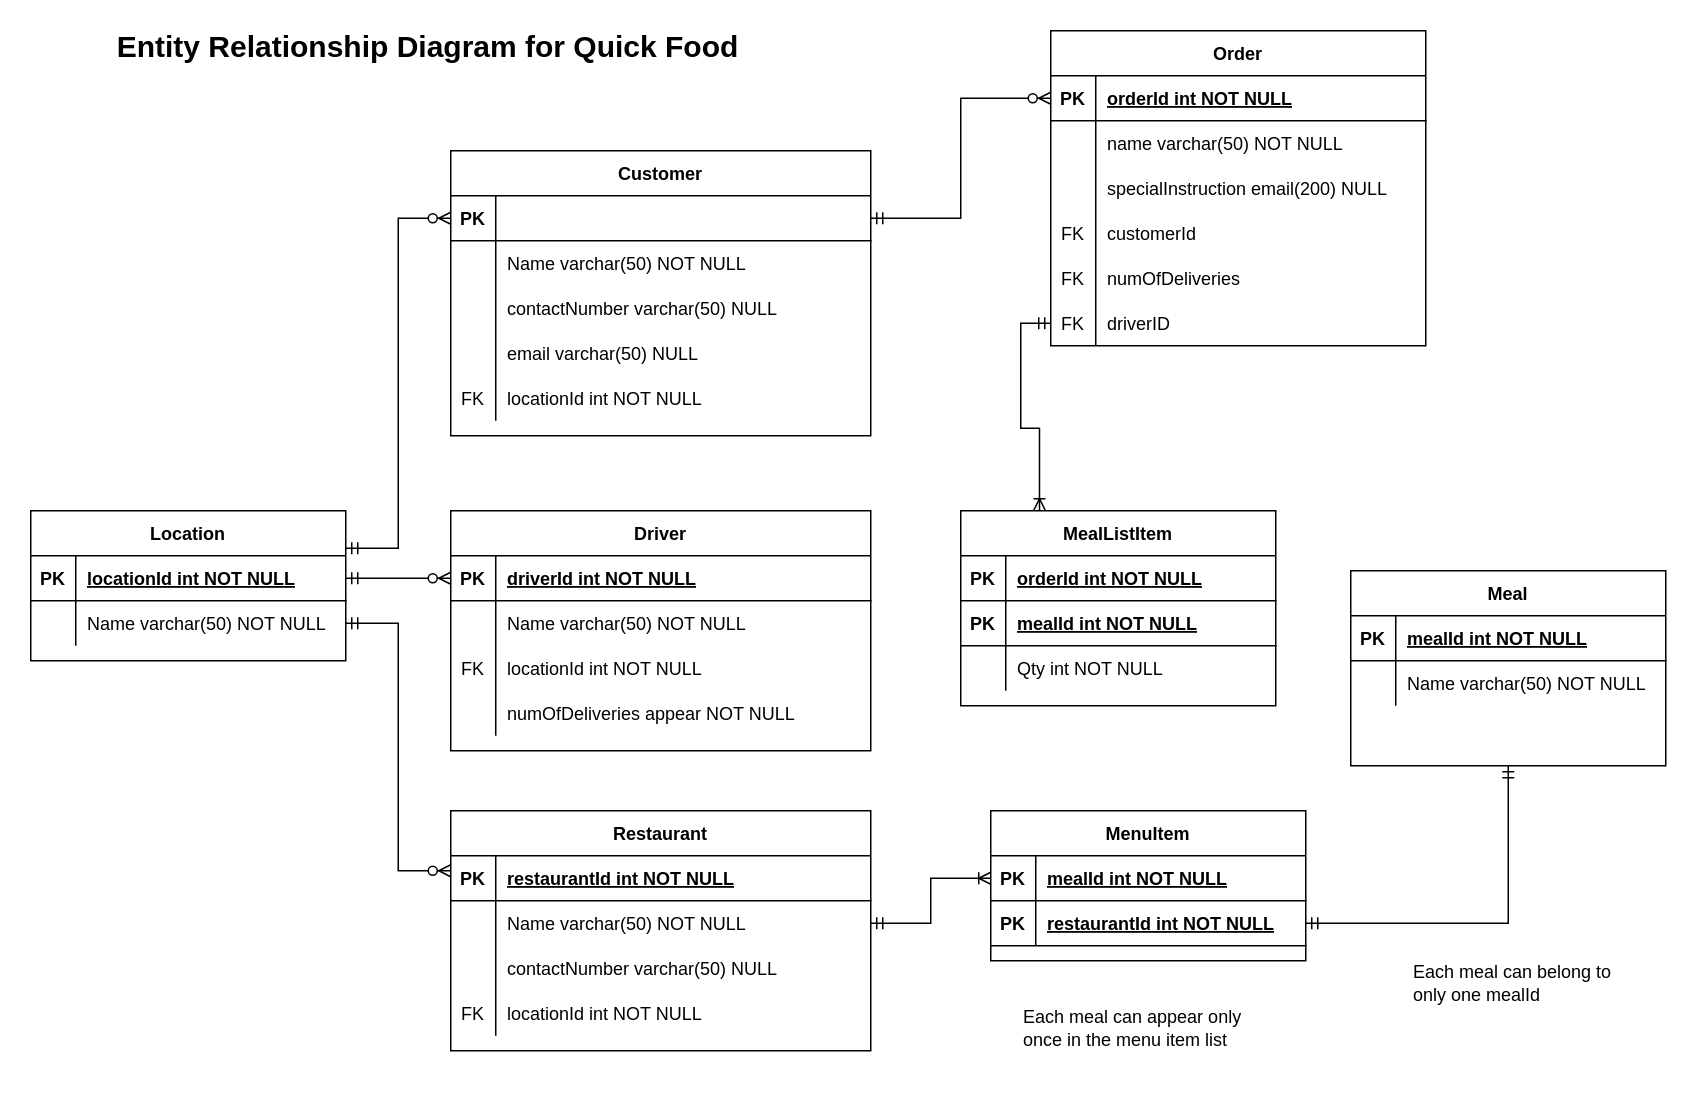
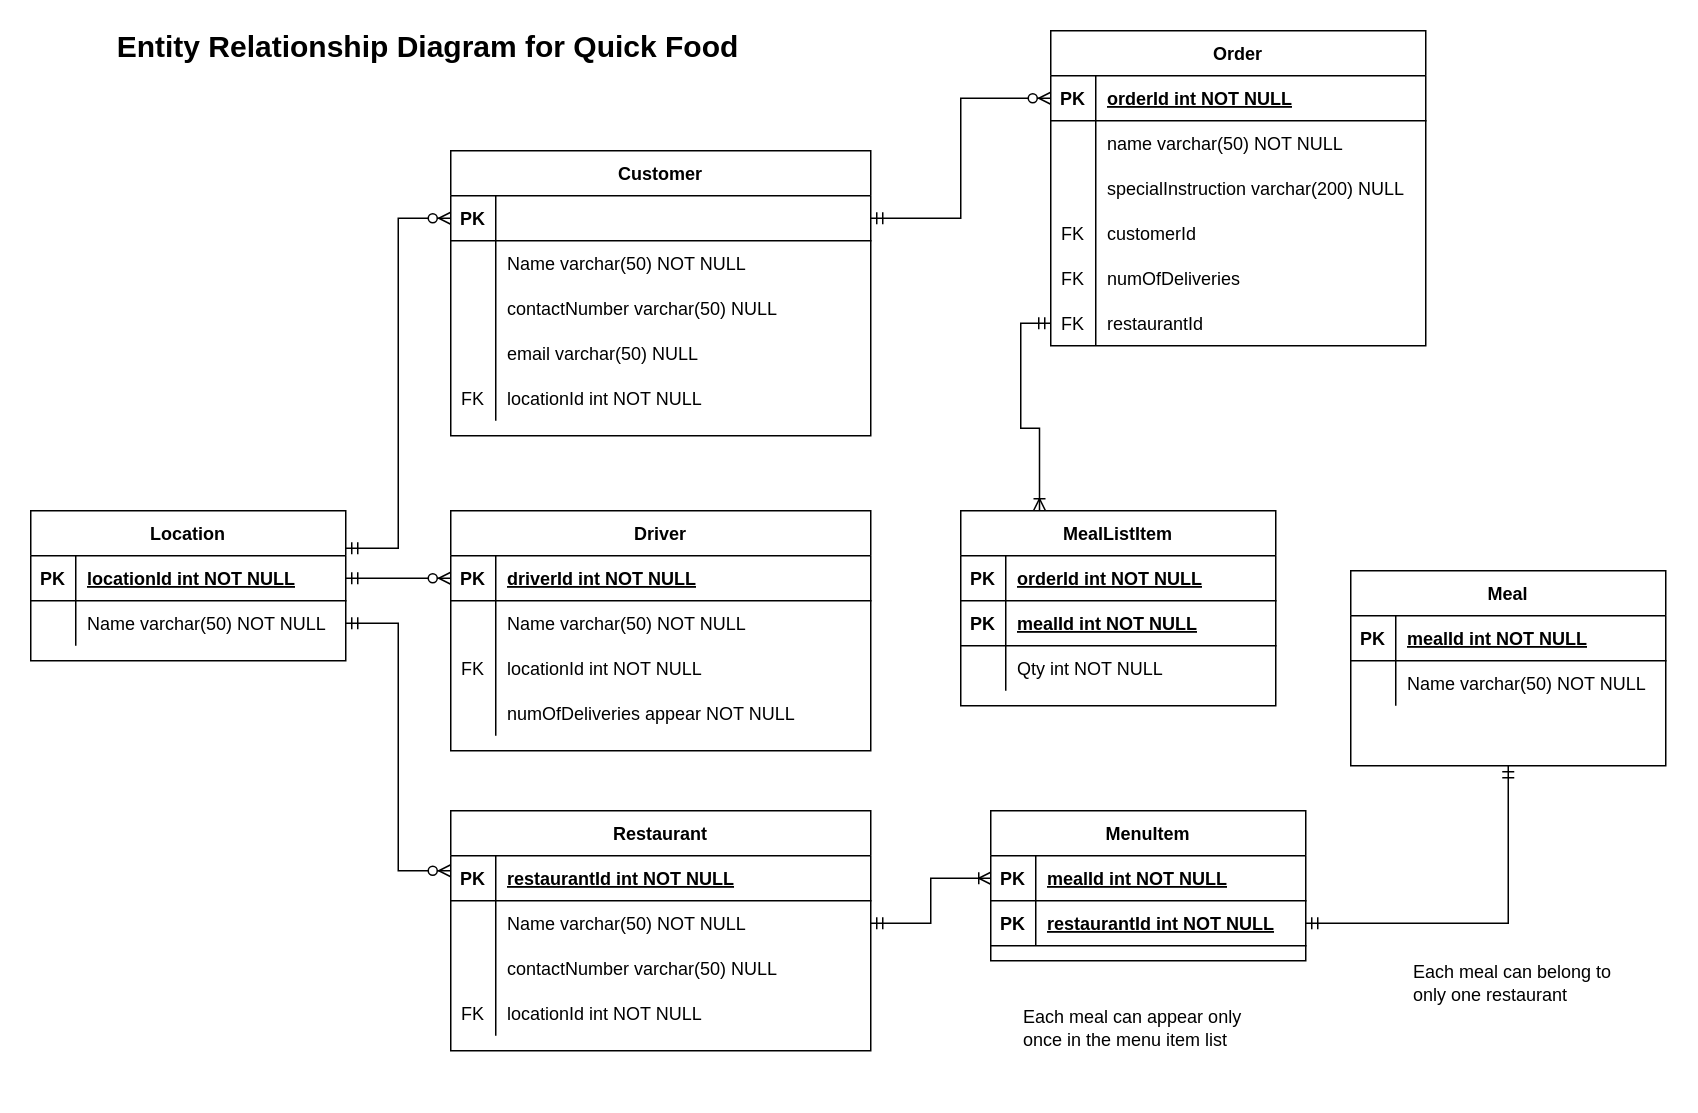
(1262, 189) -> (1277, 189)
(1145, 324) -> (1167, 324)
(1525, 983) -> (1525, 983)
